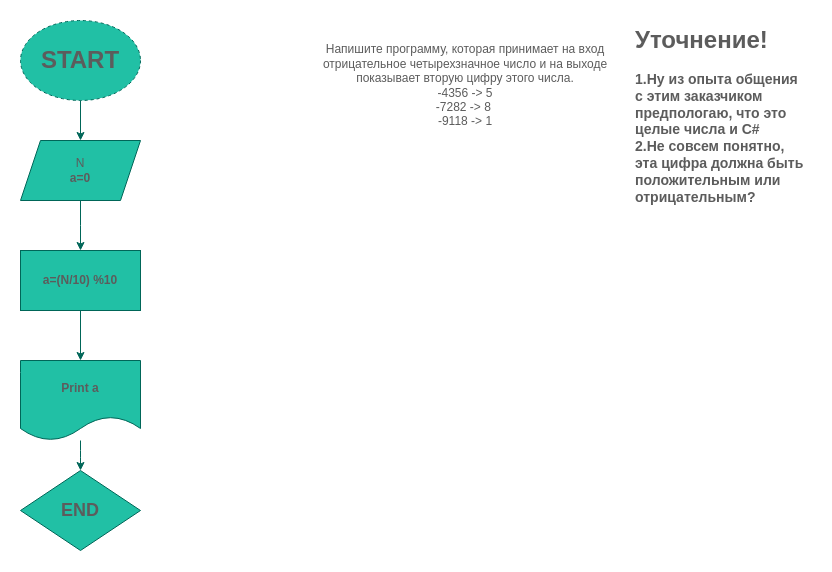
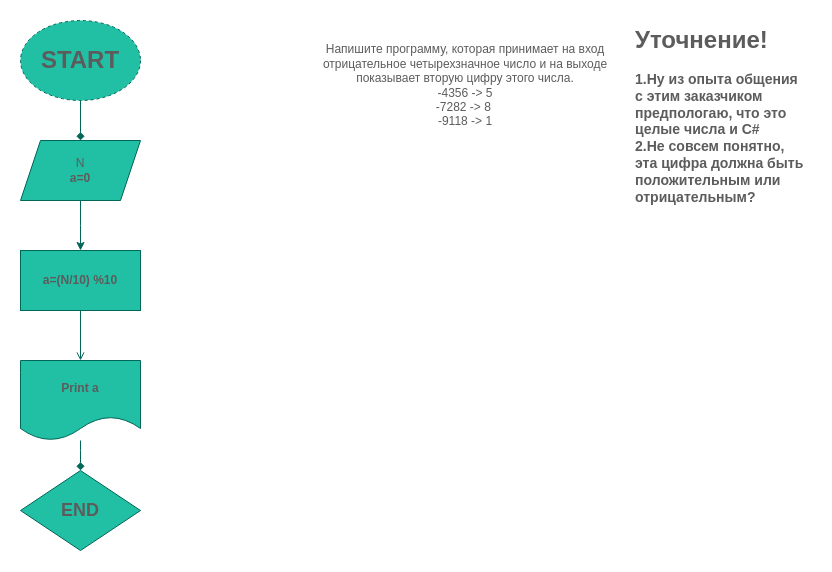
(81, 132) -> (81, 132)
(81, 352) -> (81, 354)
(81, 462) -> (81, 462)
